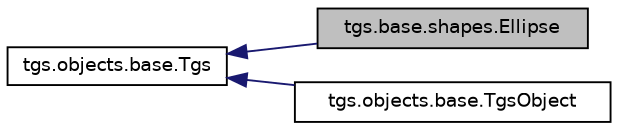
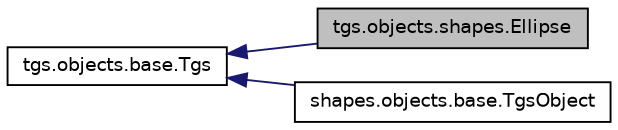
(453, 28) -> (453, 28)
(453, 102) -> (453, 102)
